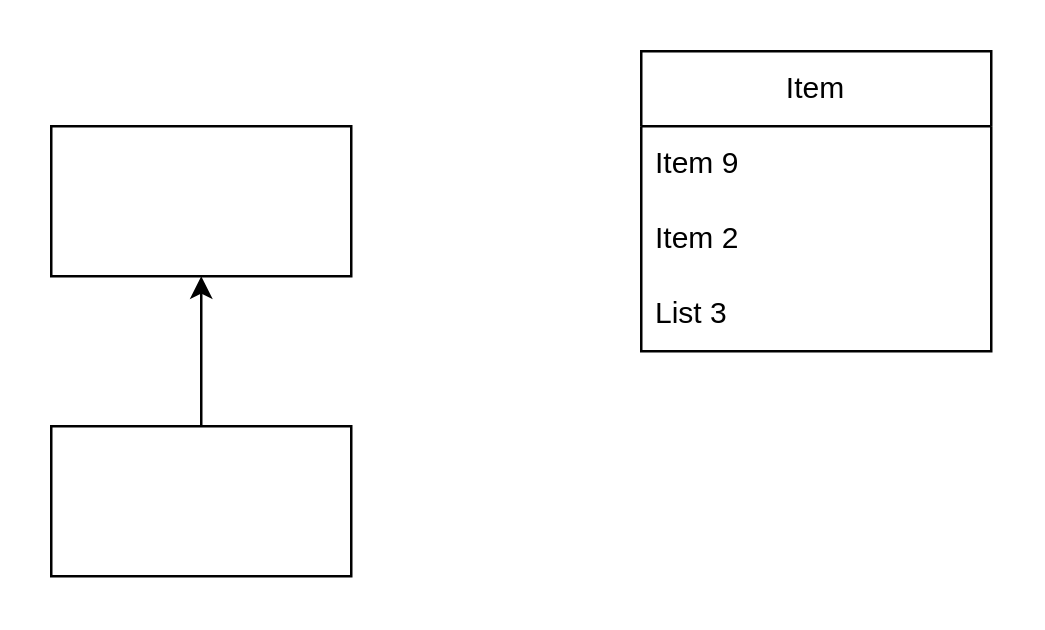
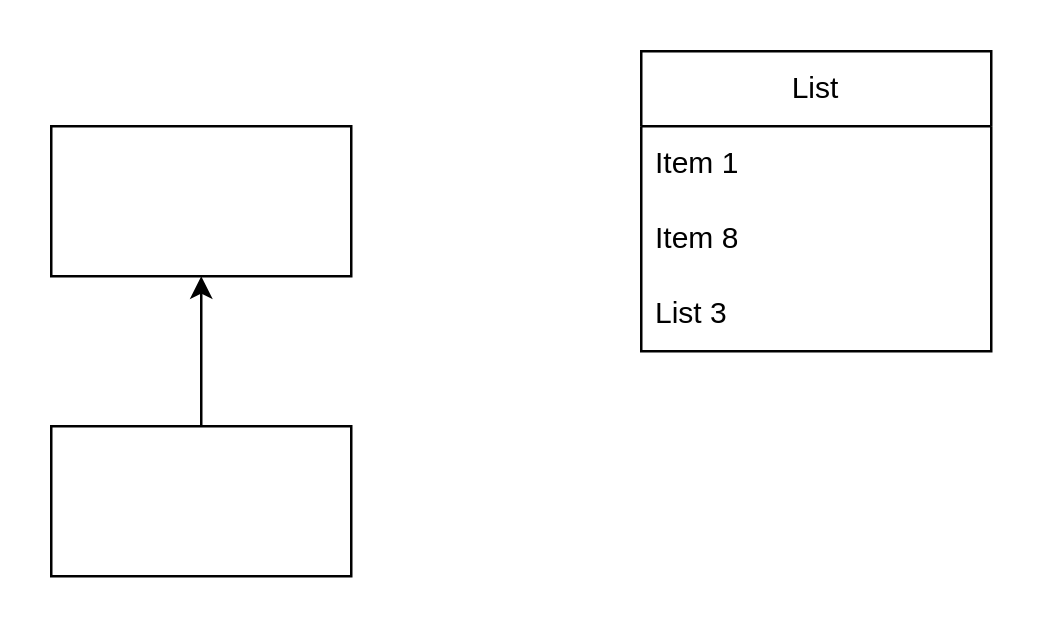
(816, 89) -> (816, 89)
(703, 164) -> (703, 164)
(703, 239) -> (703, 239)
